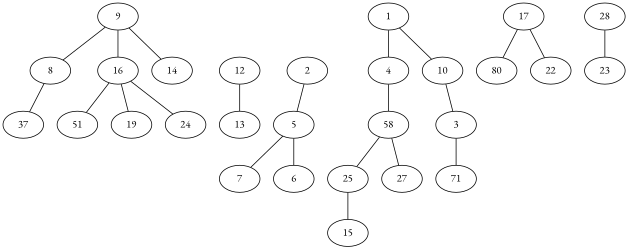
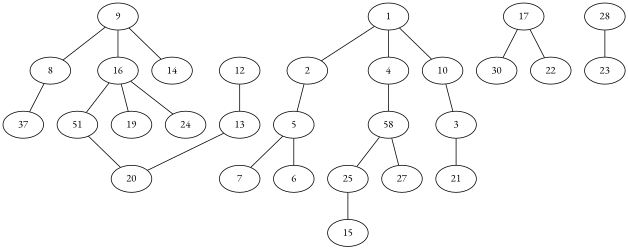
none -> (348, 44)
(497, 71) -> (497, 71)
none -> (131, 179)
(456, 179) -> (456, 179)
